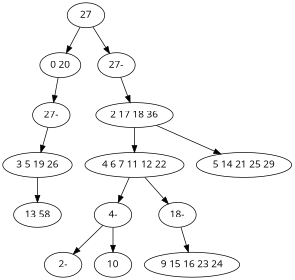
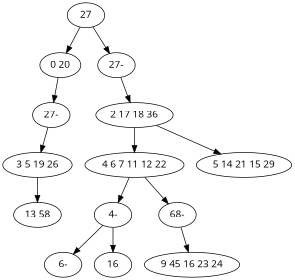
(244, 165) -> (244, 165)
(177, 215) -> (177, 215)
(63, 265) -> (63, 265)
(113, 265) -> (113, 265)
(192, 265) -> (192, 265)
